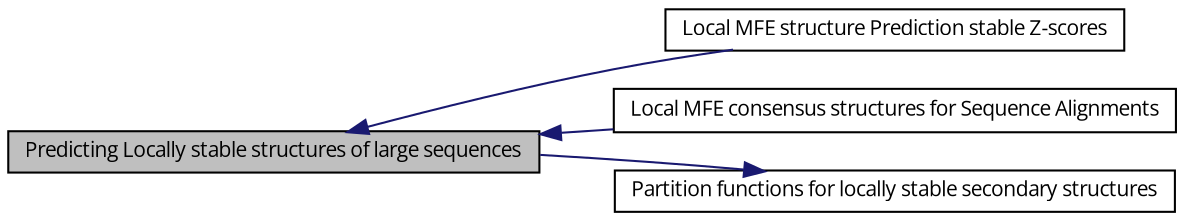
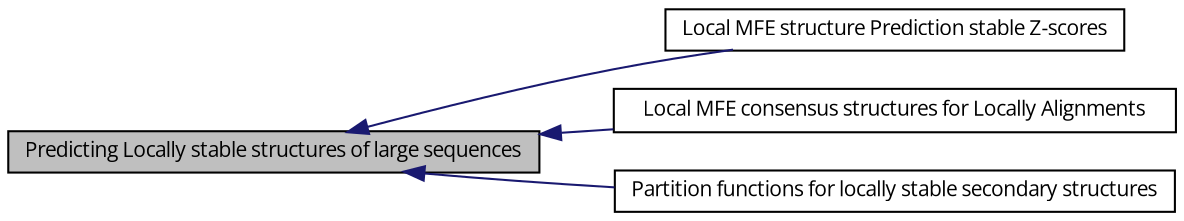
(895, 111) -> (895, 111)
(642, 161) -> (519, 181)
